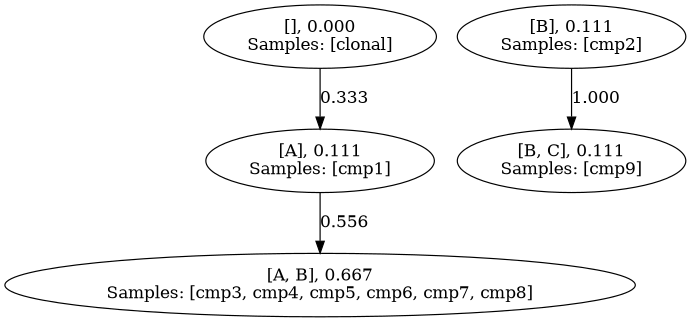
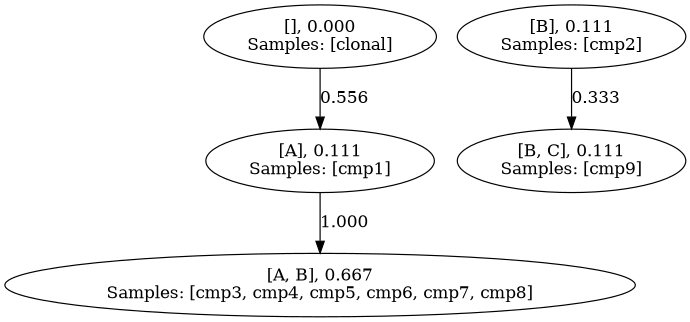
(344, 99) -> (344, 99)
(596, 99) -> (596, 99)
(344, 223) -> (344, 223)
